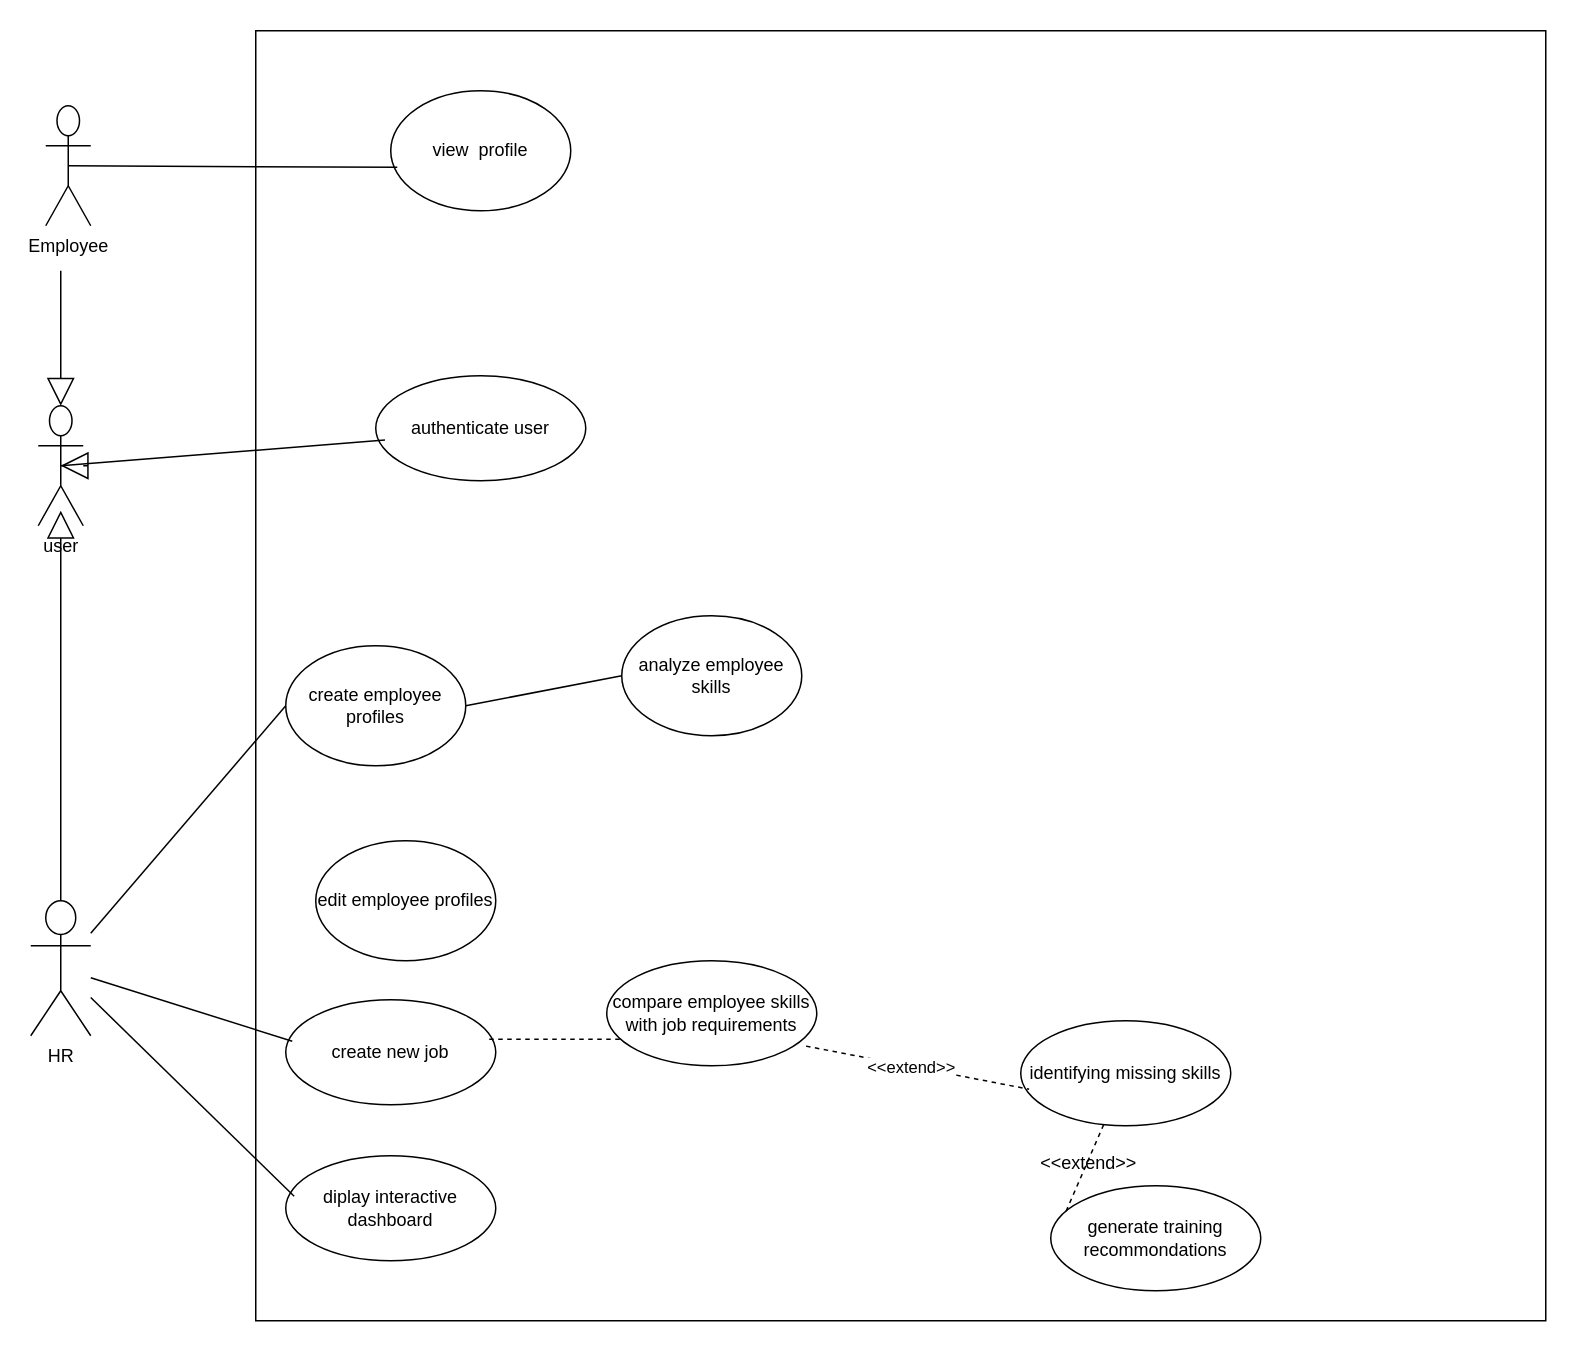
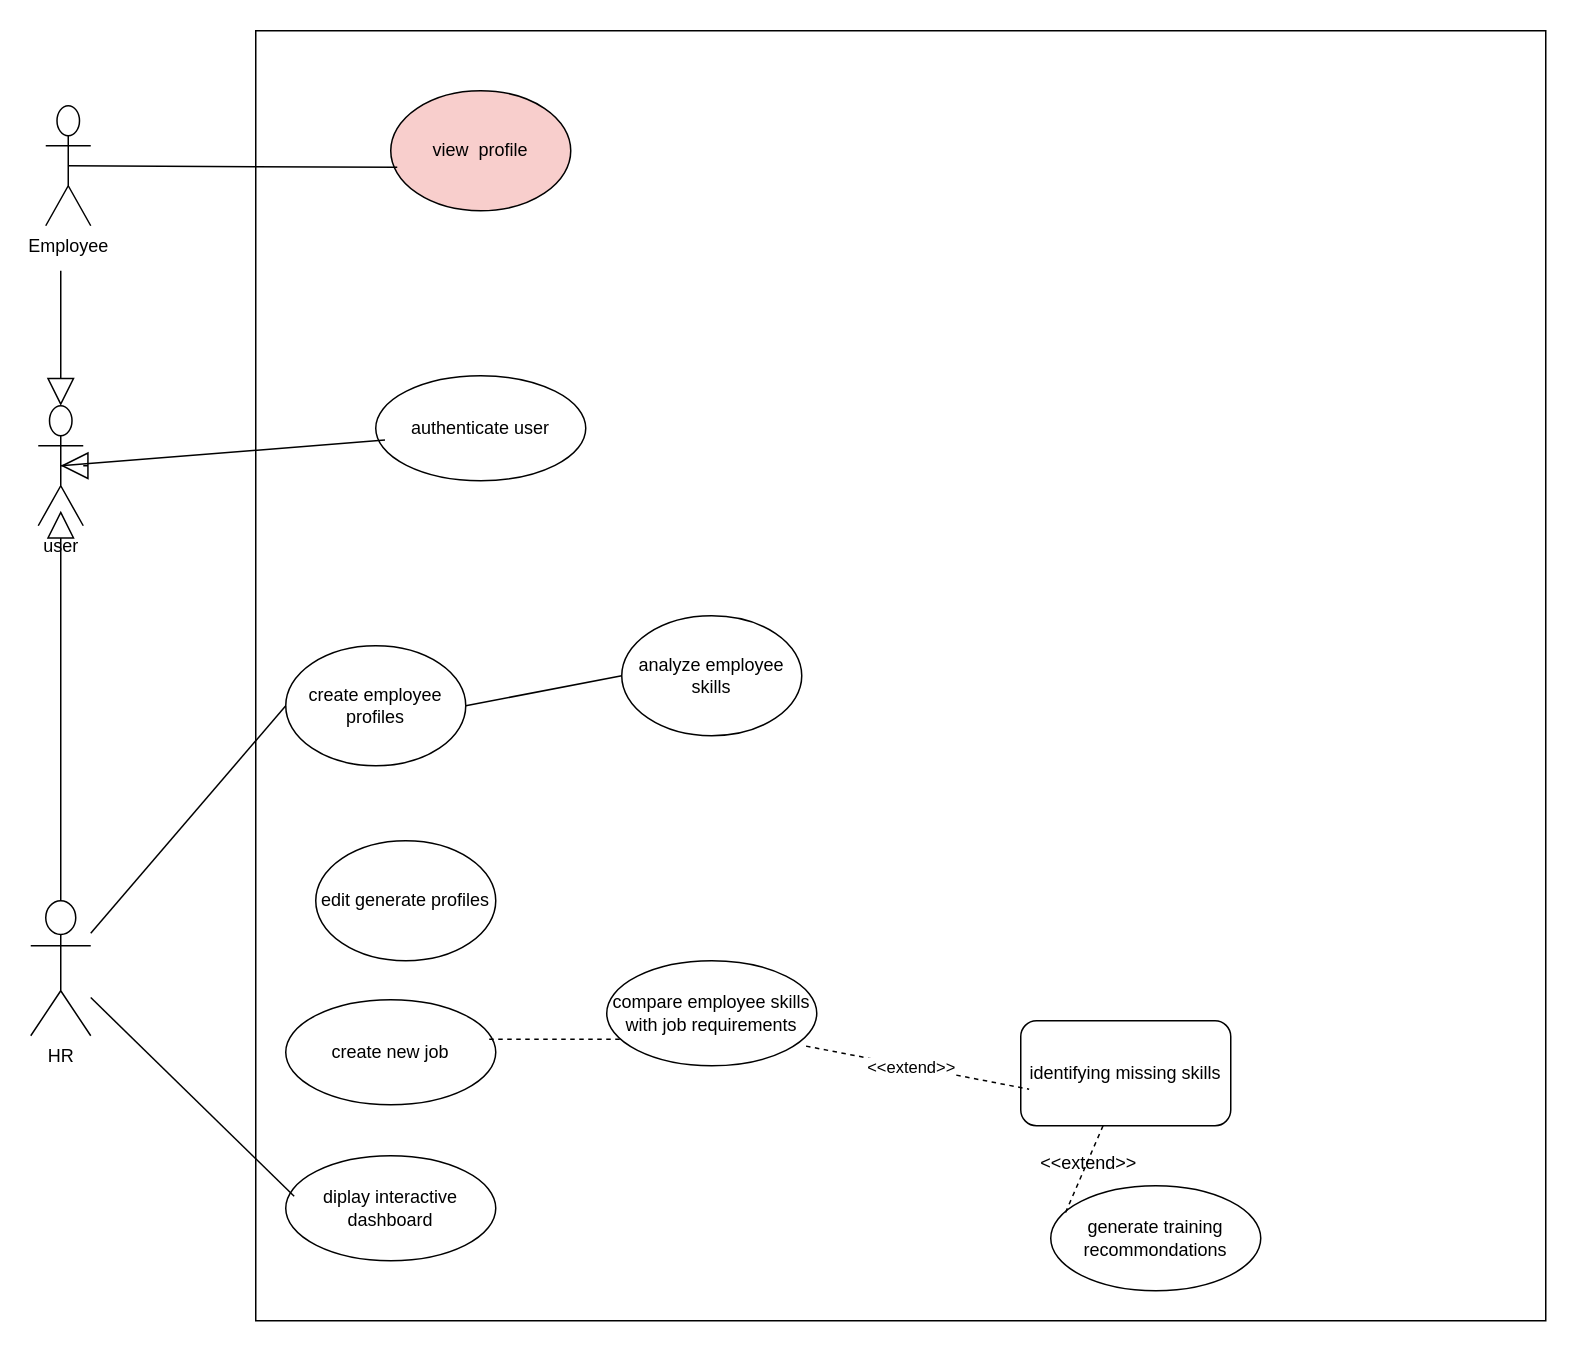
(481, 151) -> (481, 151)
(406, 901) -> (406, 901)
(191, 1009) -> none
(1126, 1073) -> (1126, 1073)
